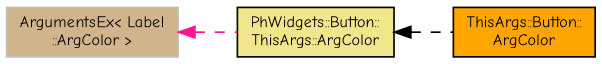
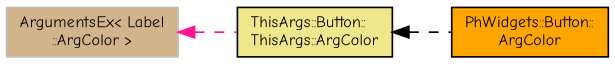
(316, 32) -> (315, 32)
(524, 32) -> (530, 32)
